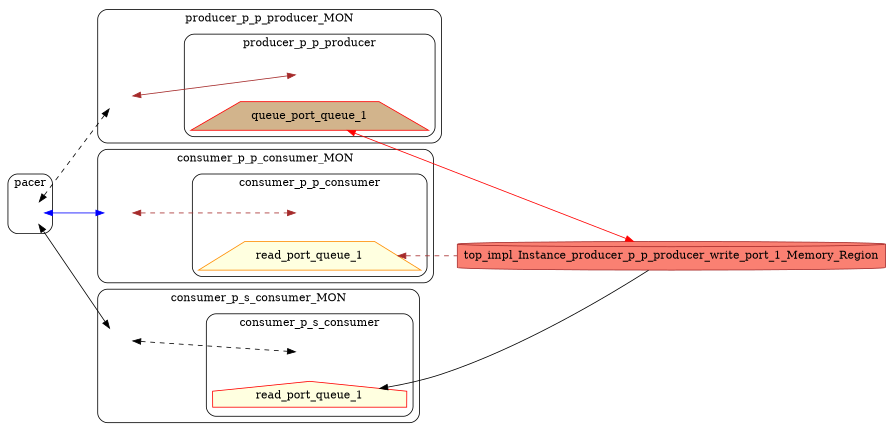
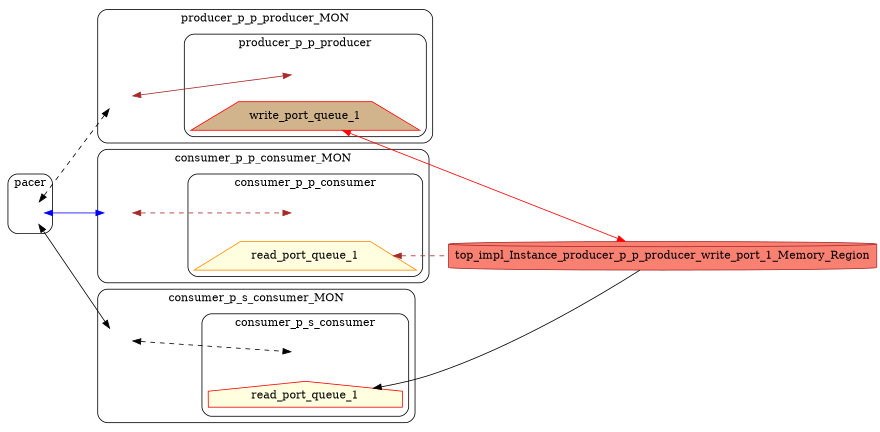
(310, 116) -> (305, 116)
